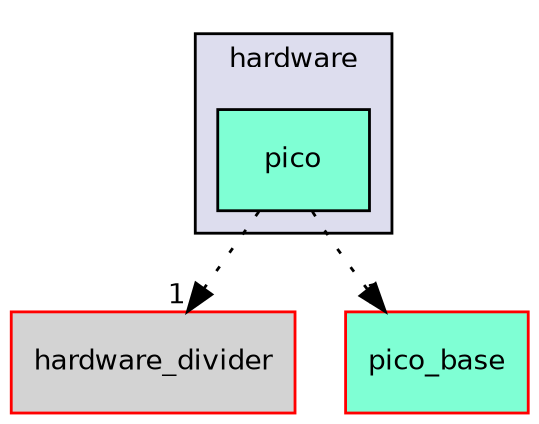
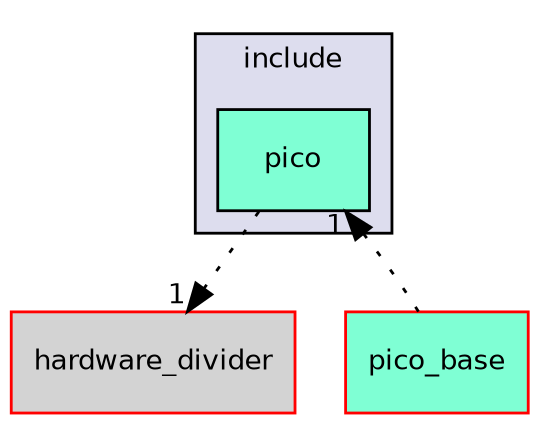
(294, 60) -> (294, 60)
(339, 251) -> (392, 272)
